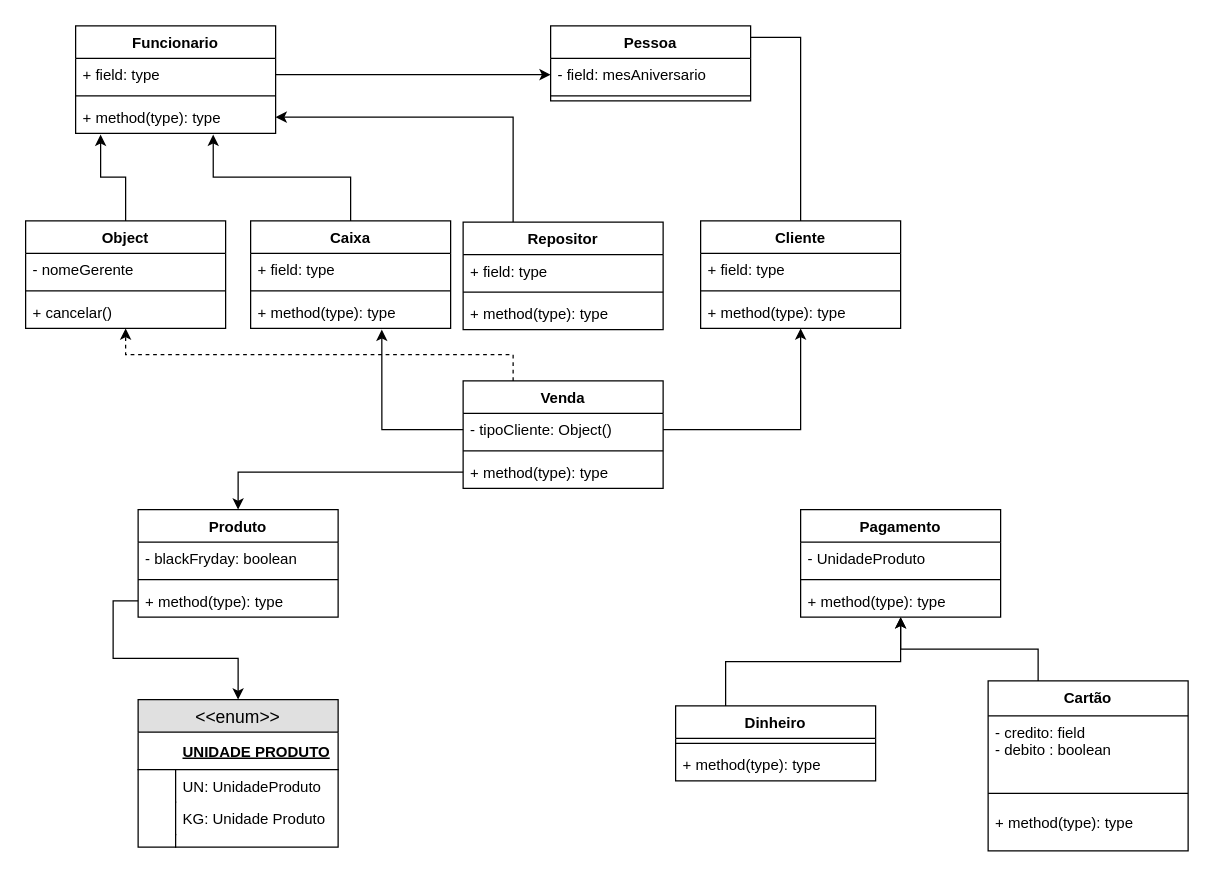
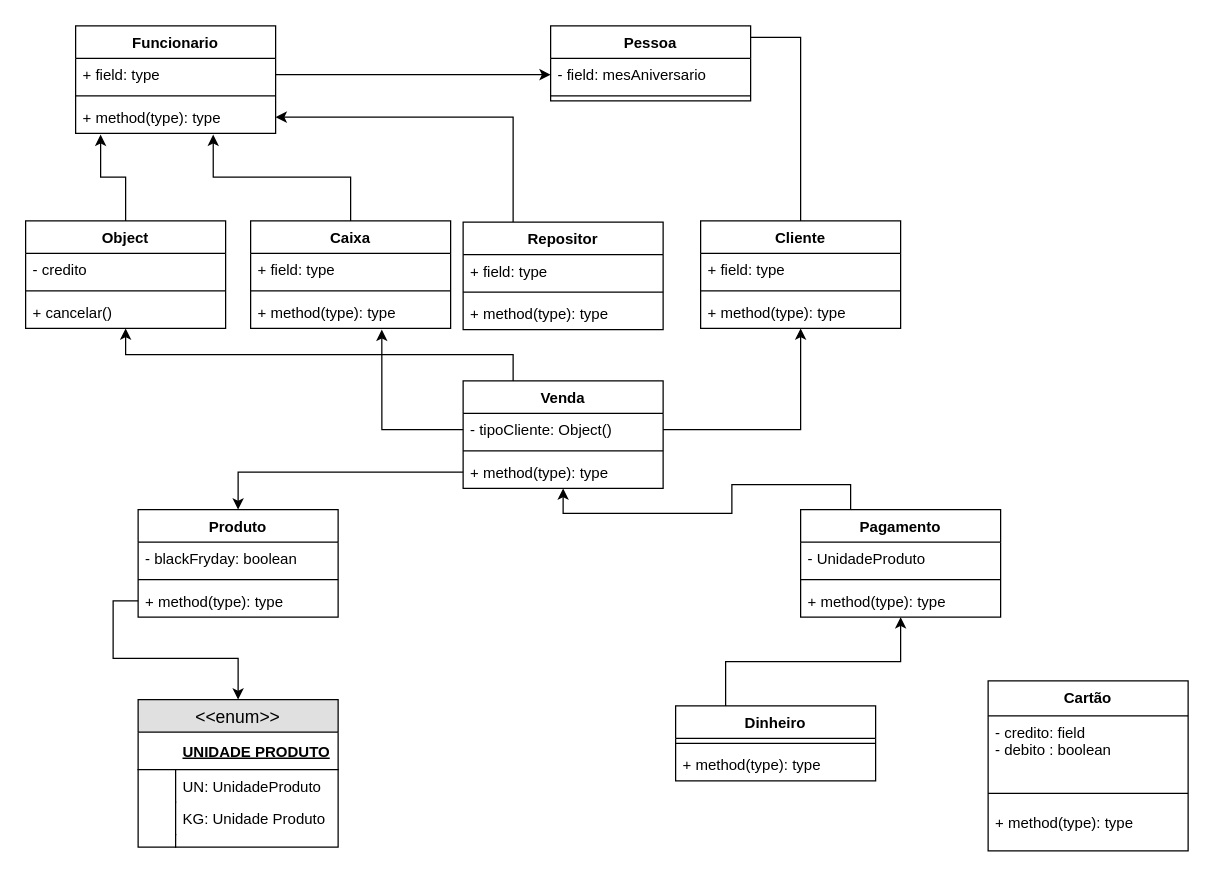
(85, 270) -> (66, 270)
(324, 354) -> (324, 354)
none -> (725, 513)
(986, 649) -> none
